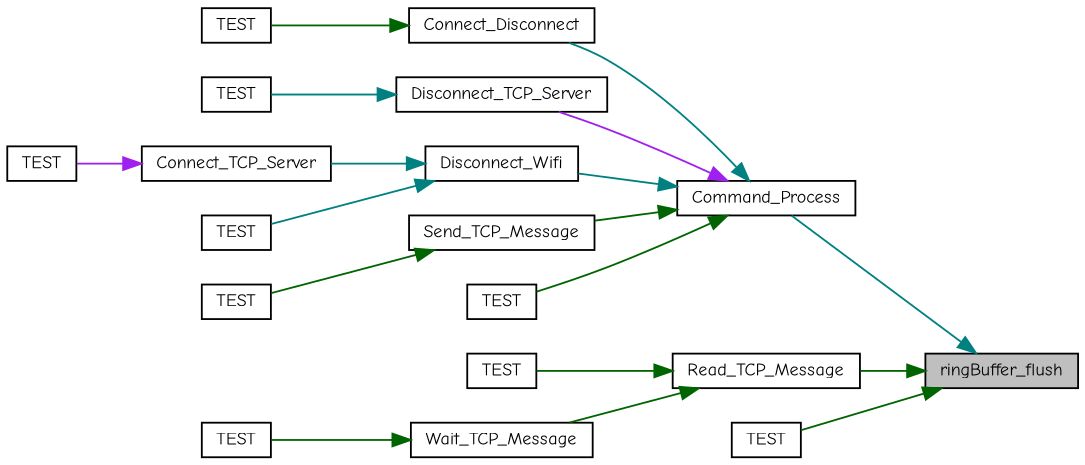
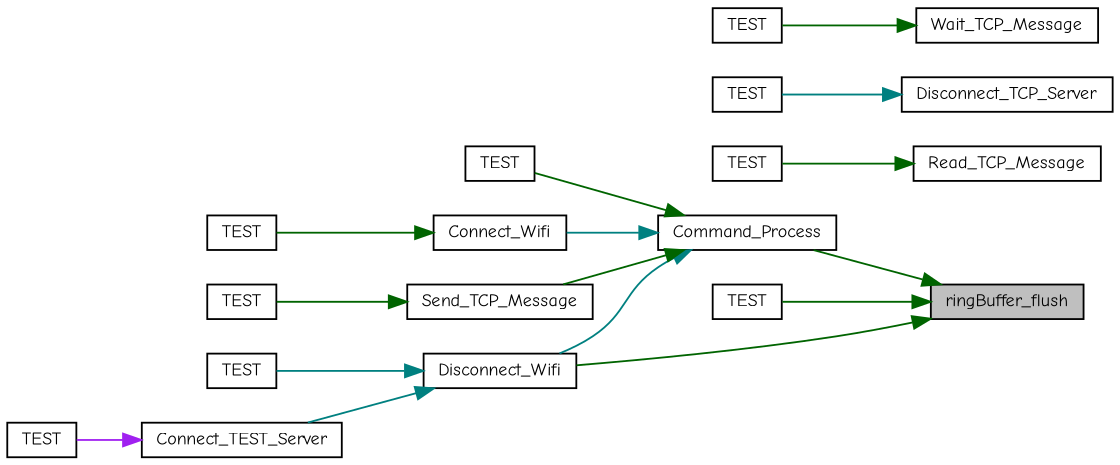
(502, 25) -> (500, 233)
(636, 140) -> none
(236, 164) -> (242, 440)
(876, 279) -> (868, 265)
(884, 371) -> (745, 349)
(625, 408) -> none
